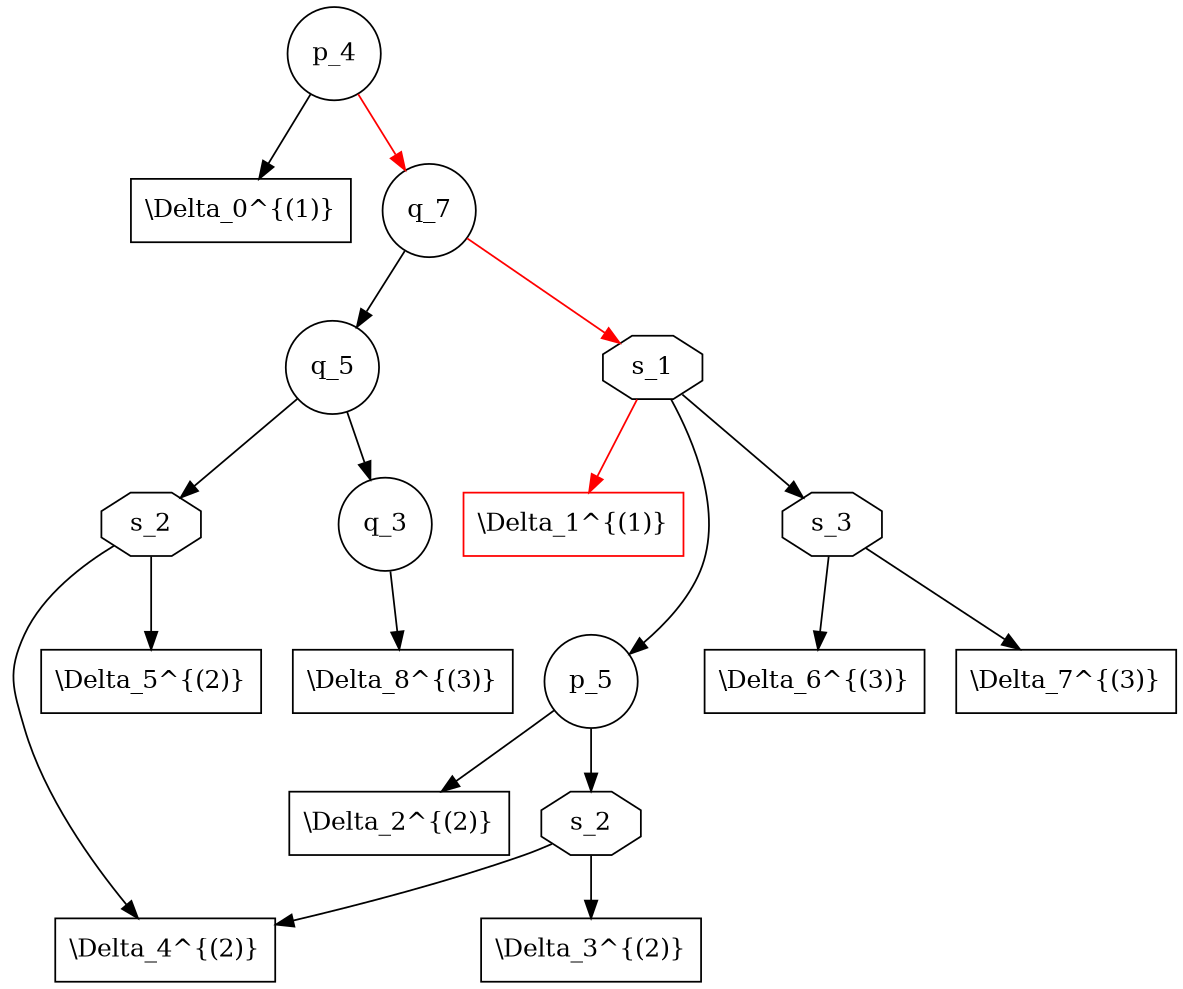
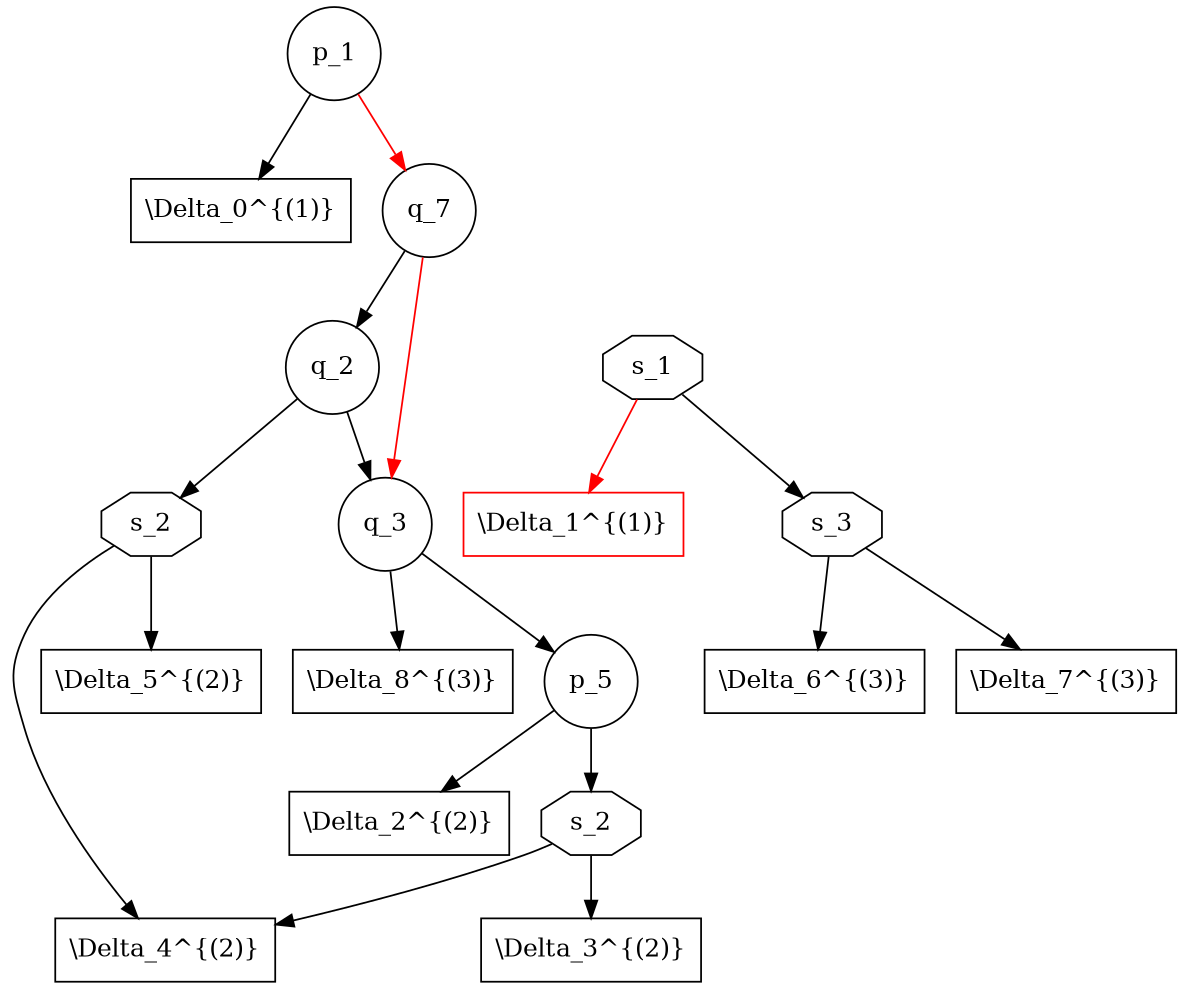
(334, 54) -> (334, 54)
(536, 286) -> (408, 359)
(332, 367) -> (332, 367)
(709, 528) -> (481, 597)
